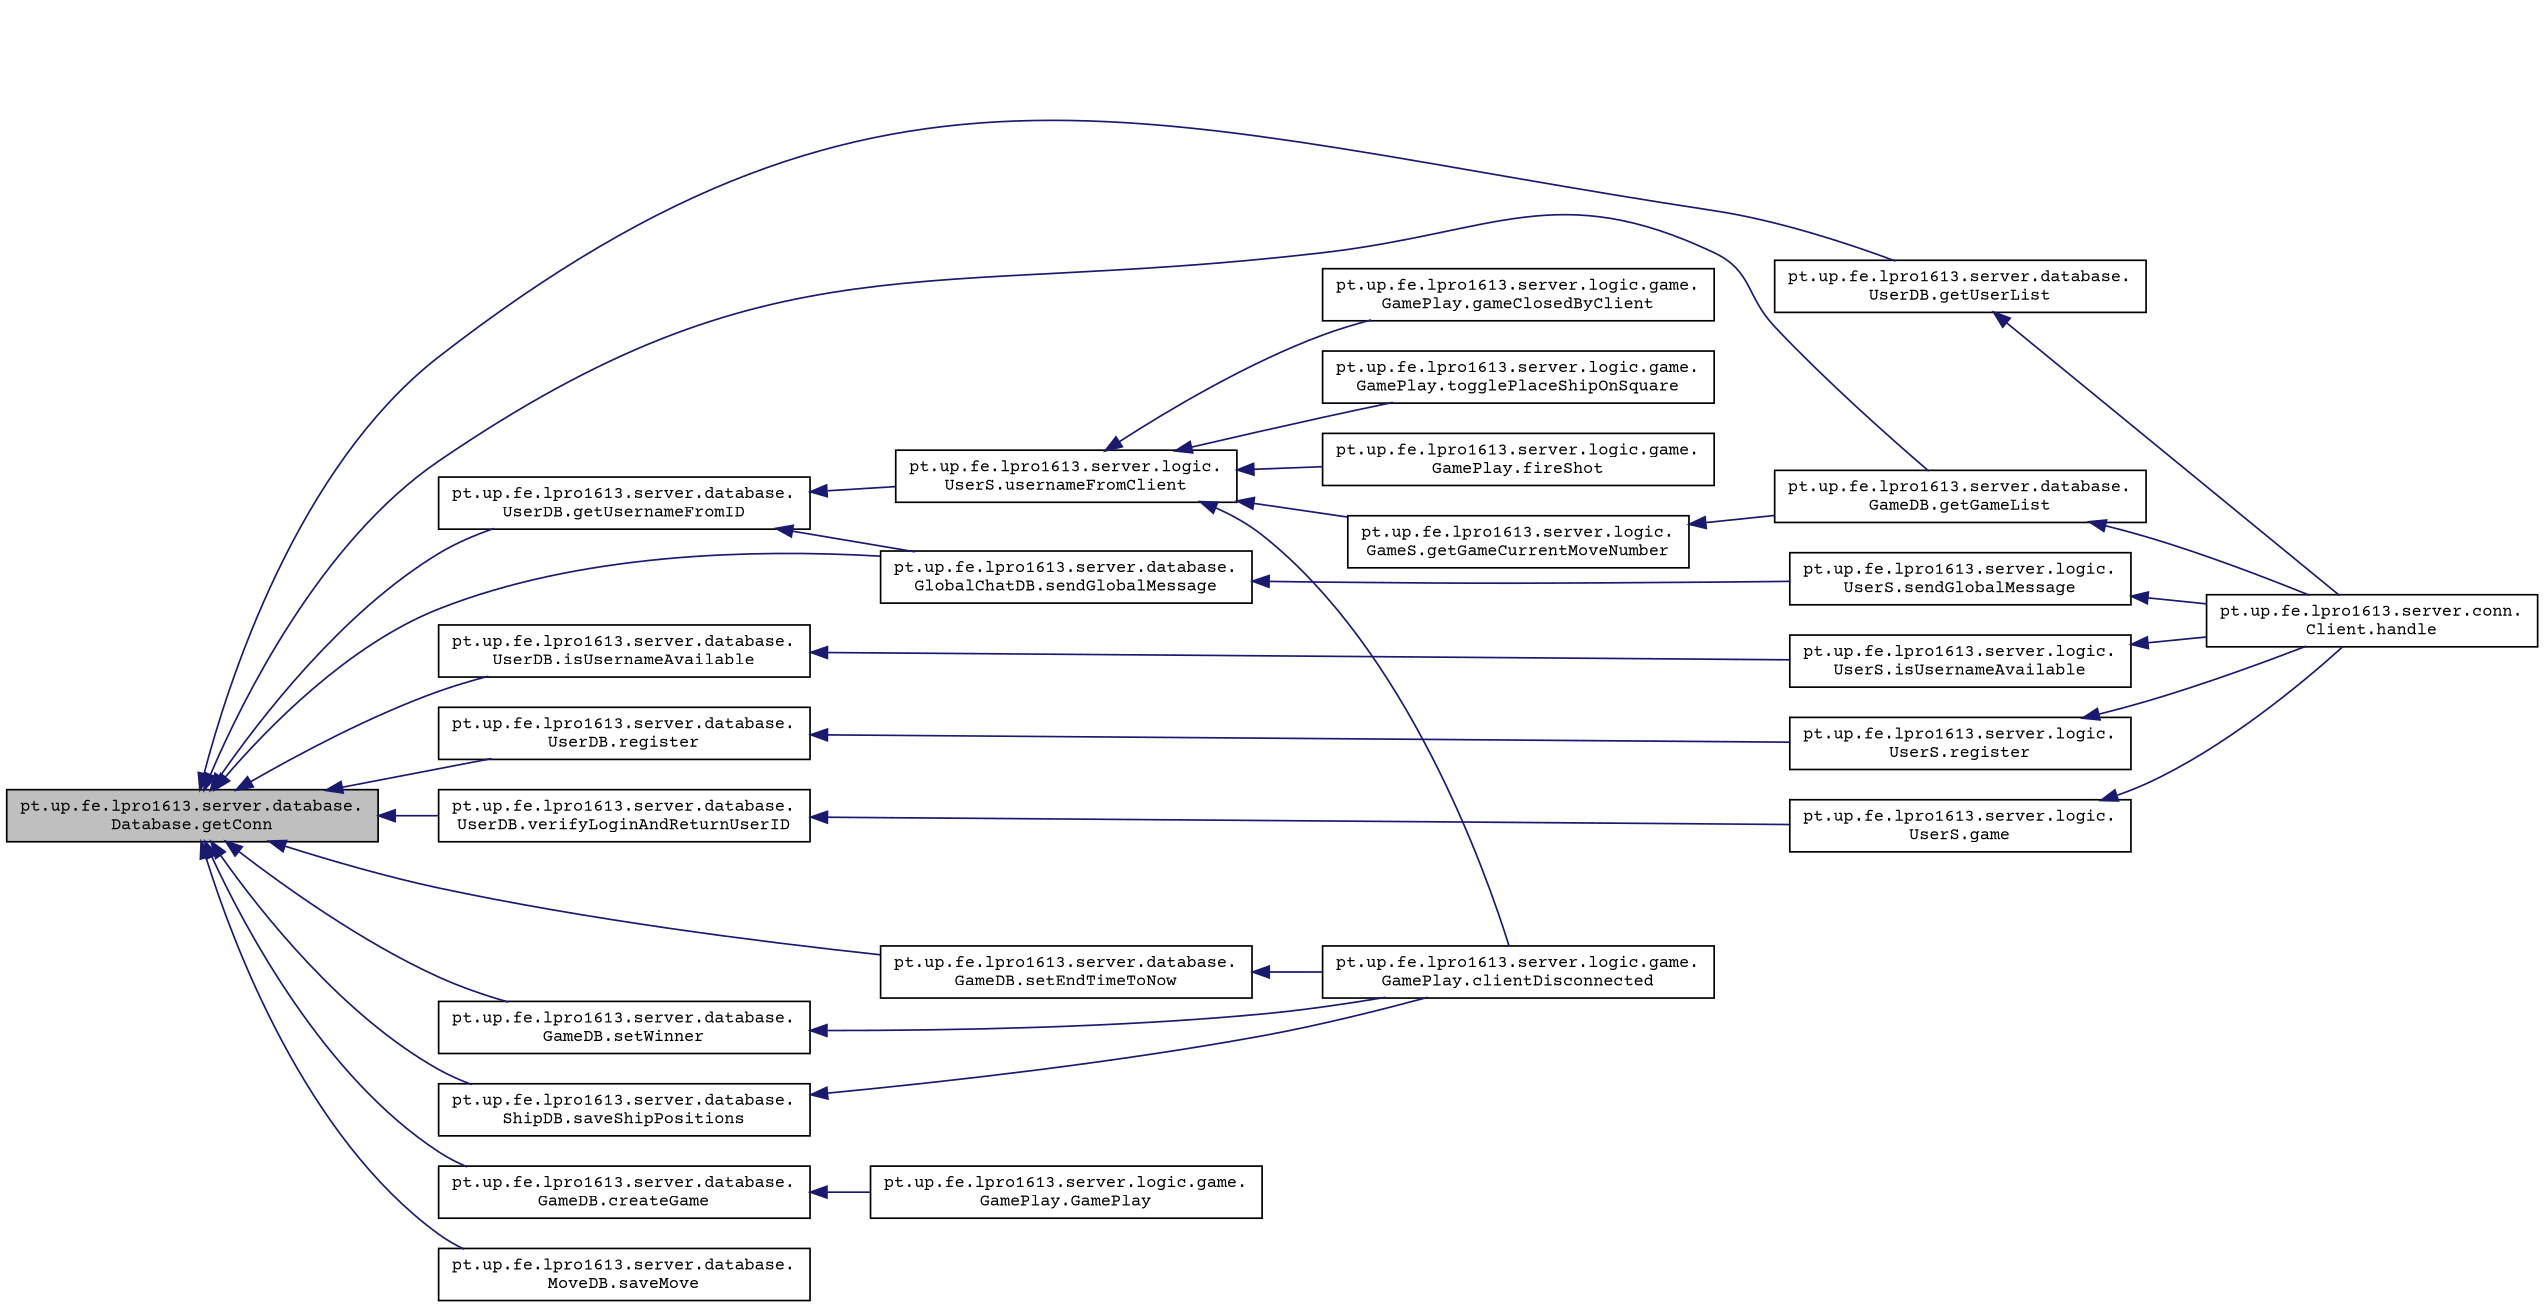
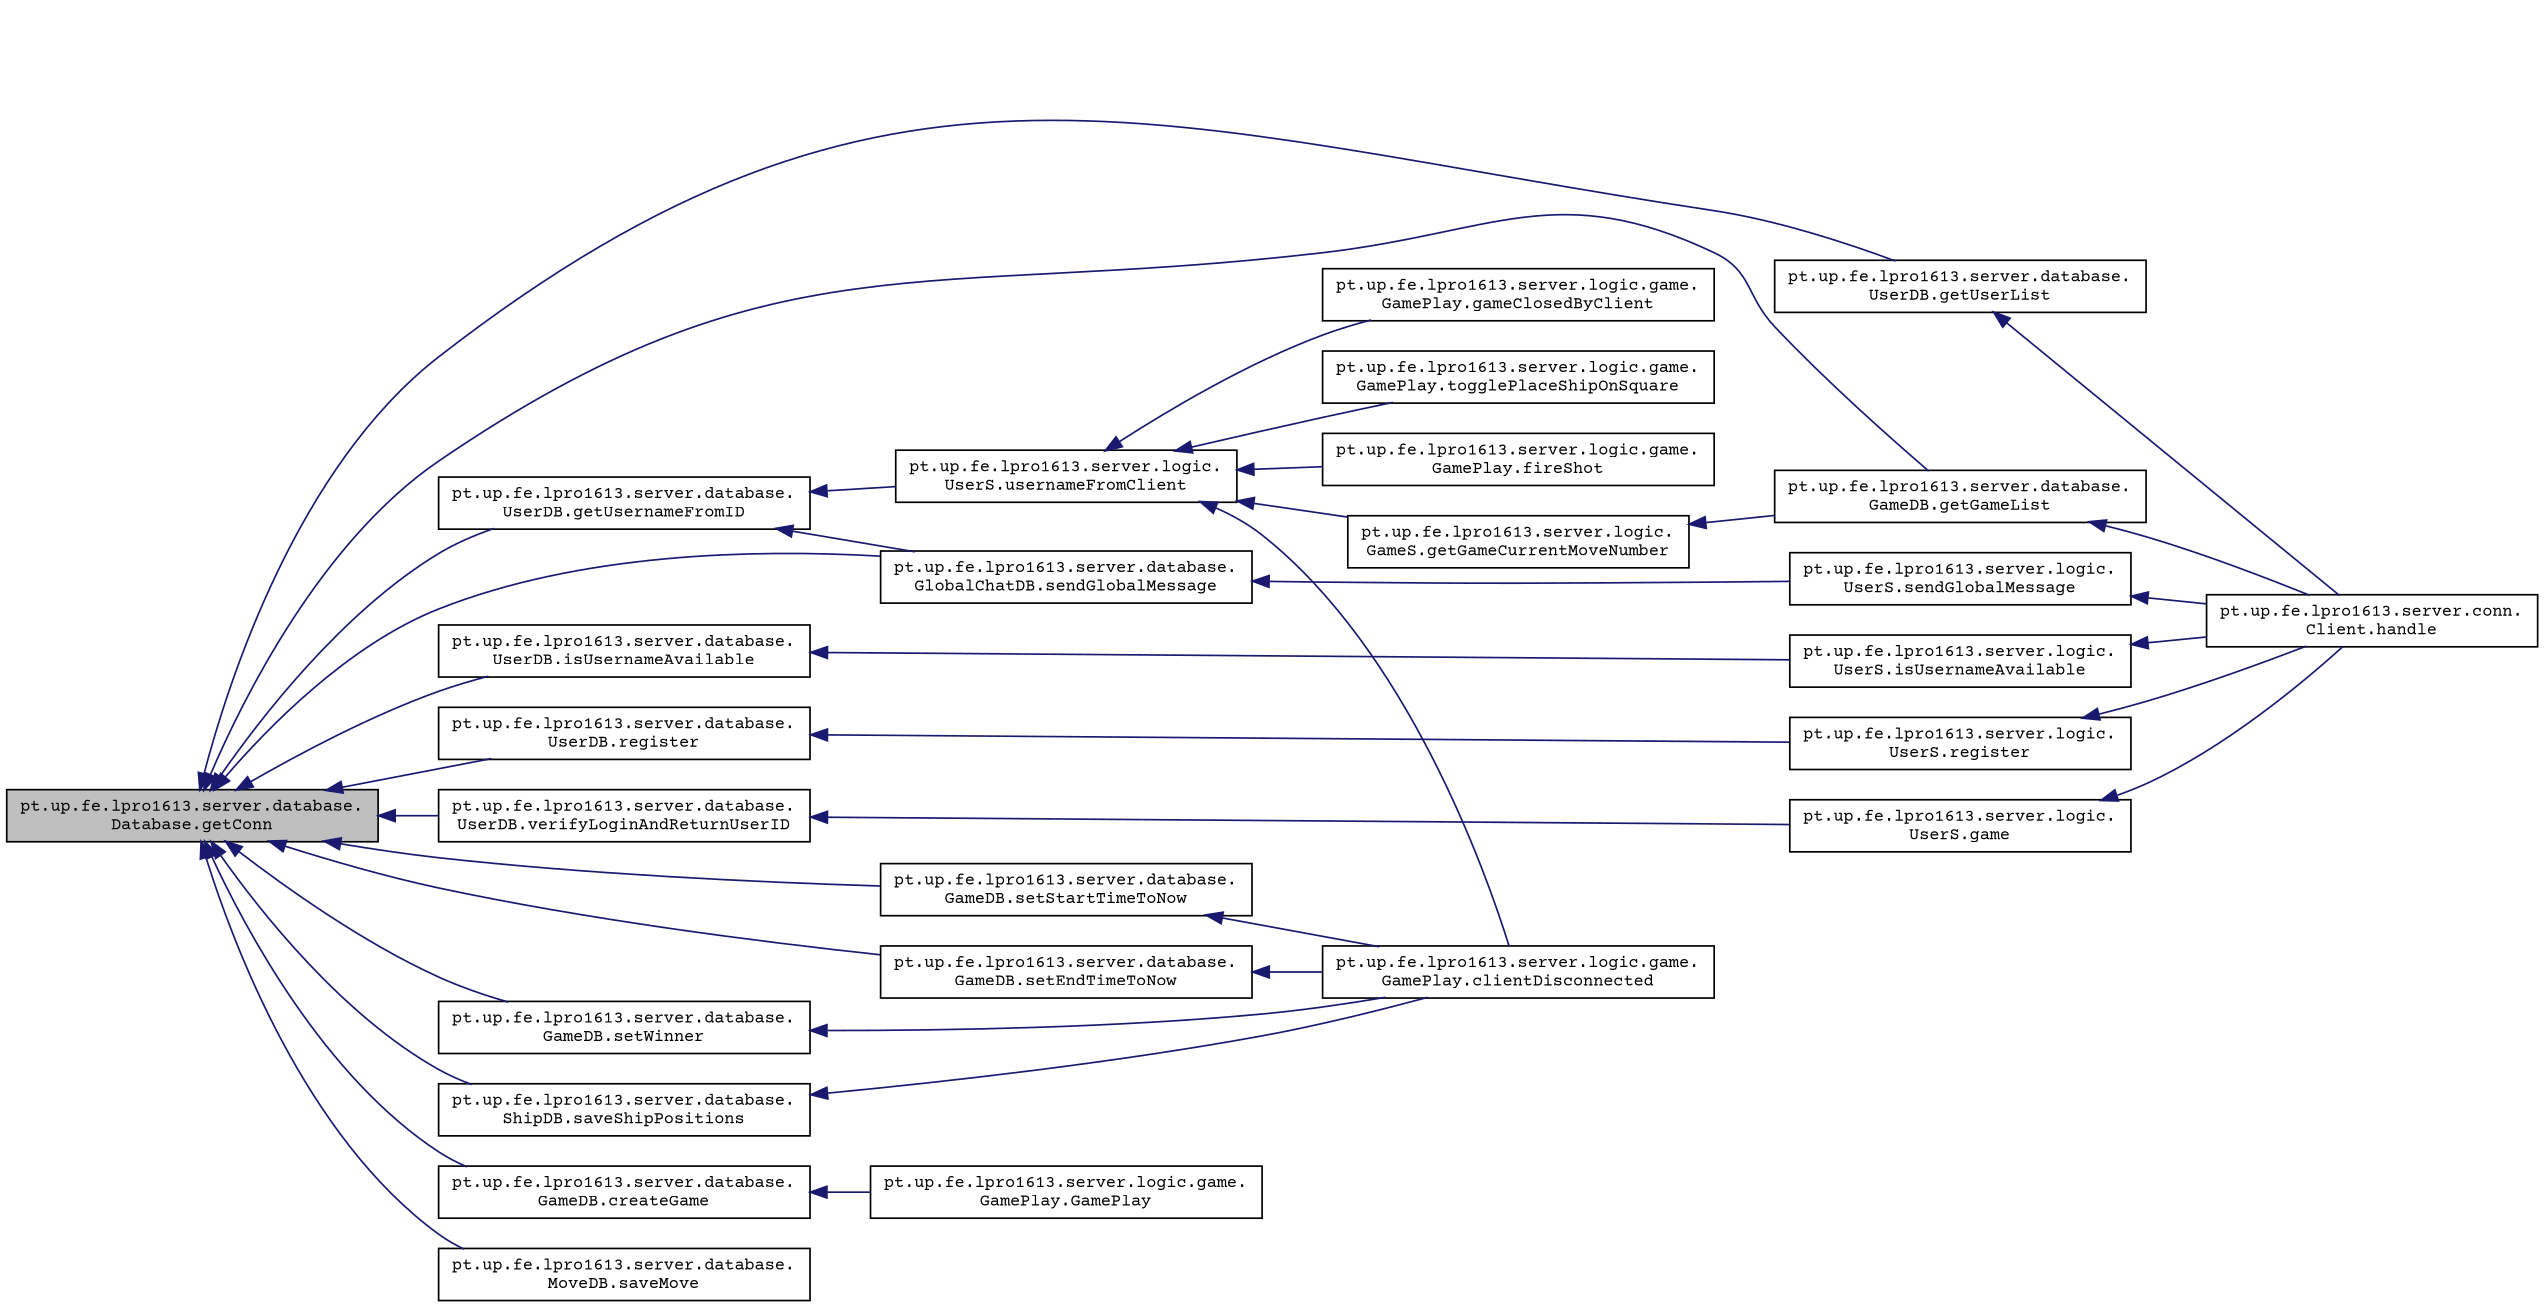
none -> (1066, 890)
